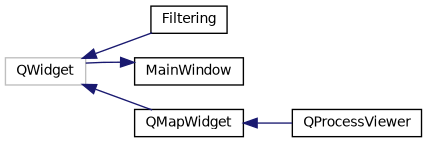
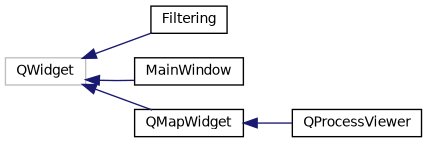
(103, 62) -> (117, 81)
